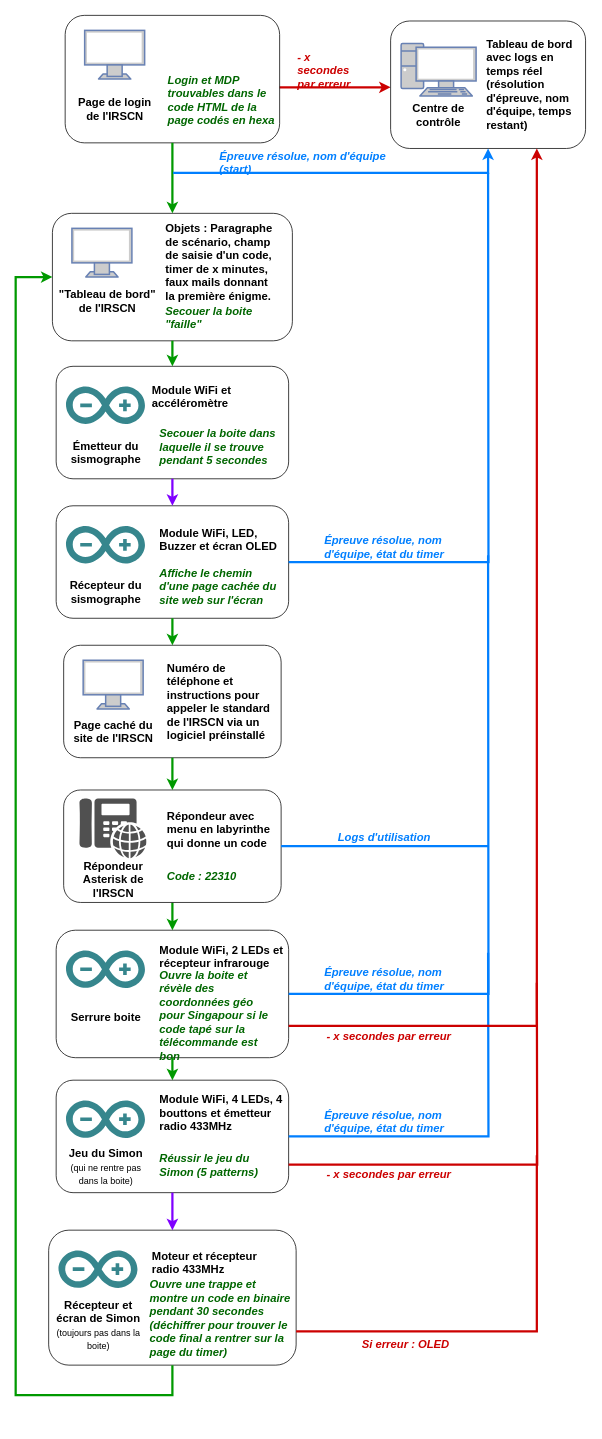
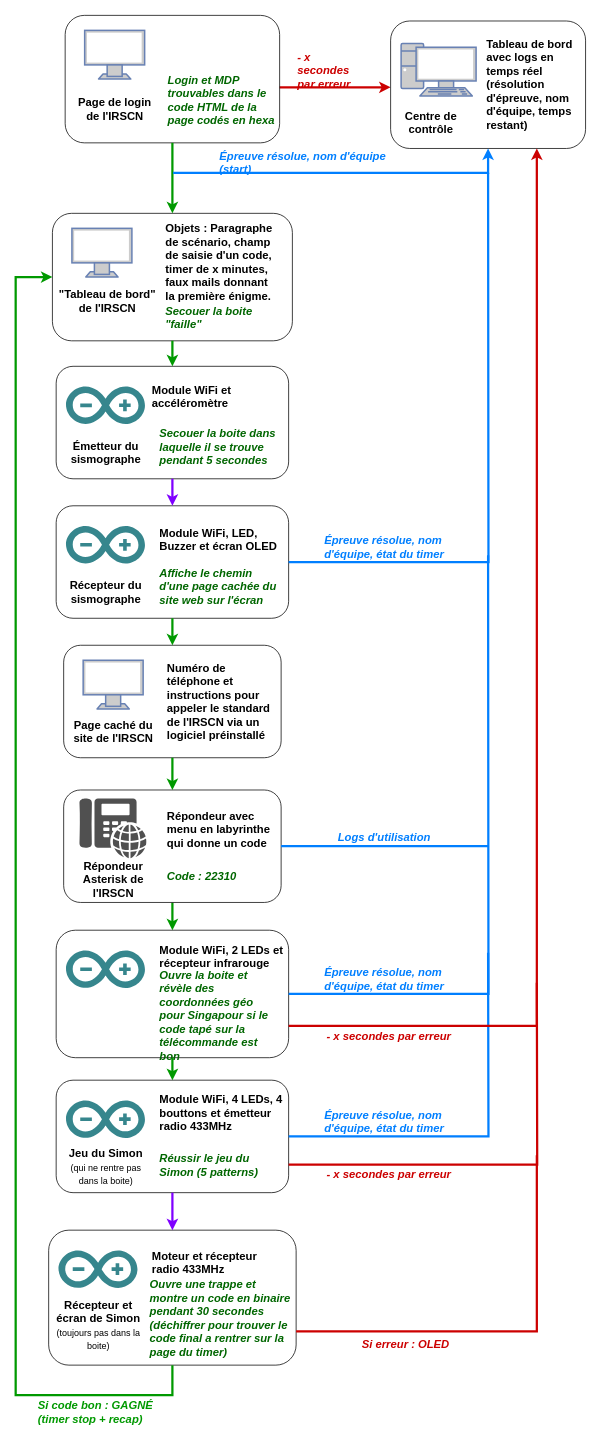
(438, 115) -> (431, 122)
(105, 1016) -> none
none -> (99, 1412)
